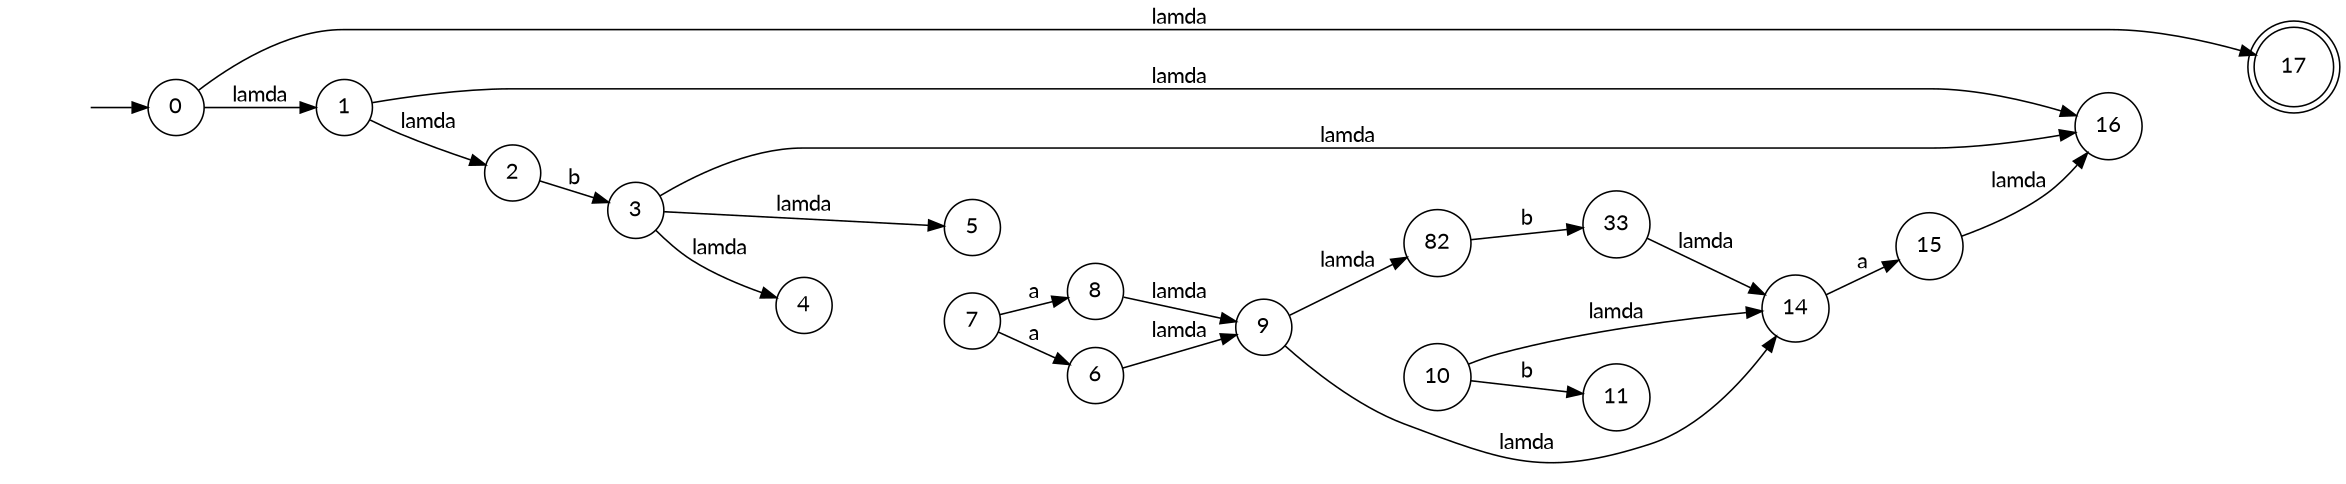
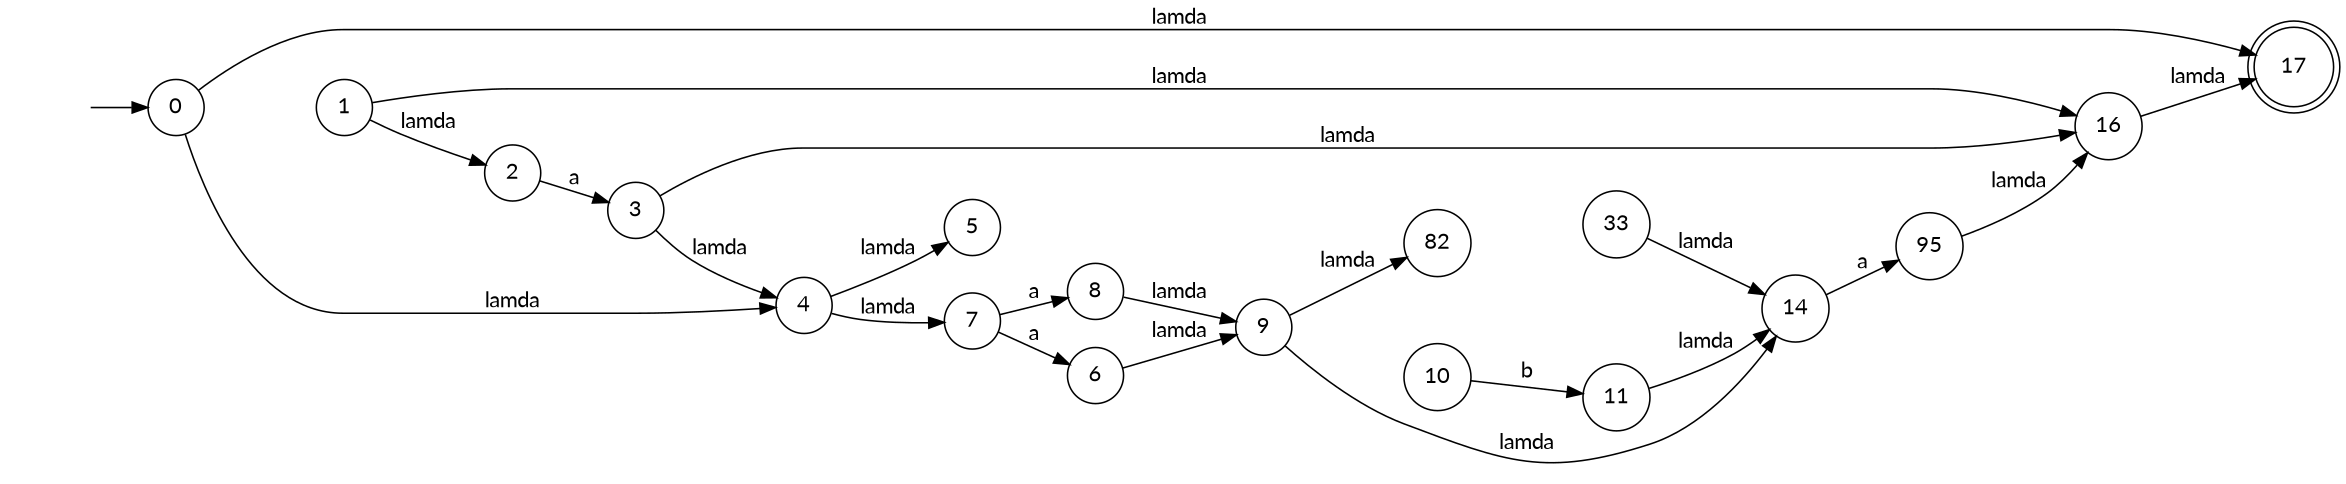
none -> (2191, 100)
(252, 108) -> (425, 313)
(574, 178) -> (574, 178)
(796, 219) -> (884, 275)
(1519, 235) -> none
(1930, 246) -> (1930, 246)
none -> (879, 321)
(1606, 331) -> (1705, 368)
